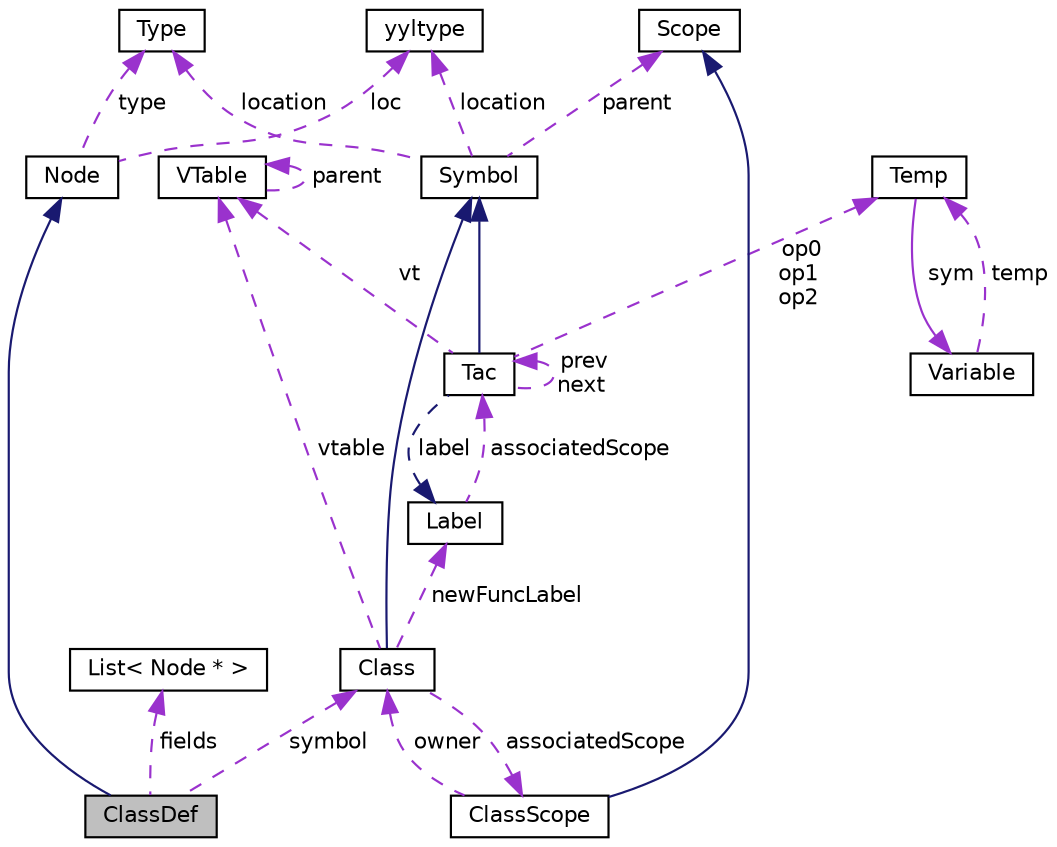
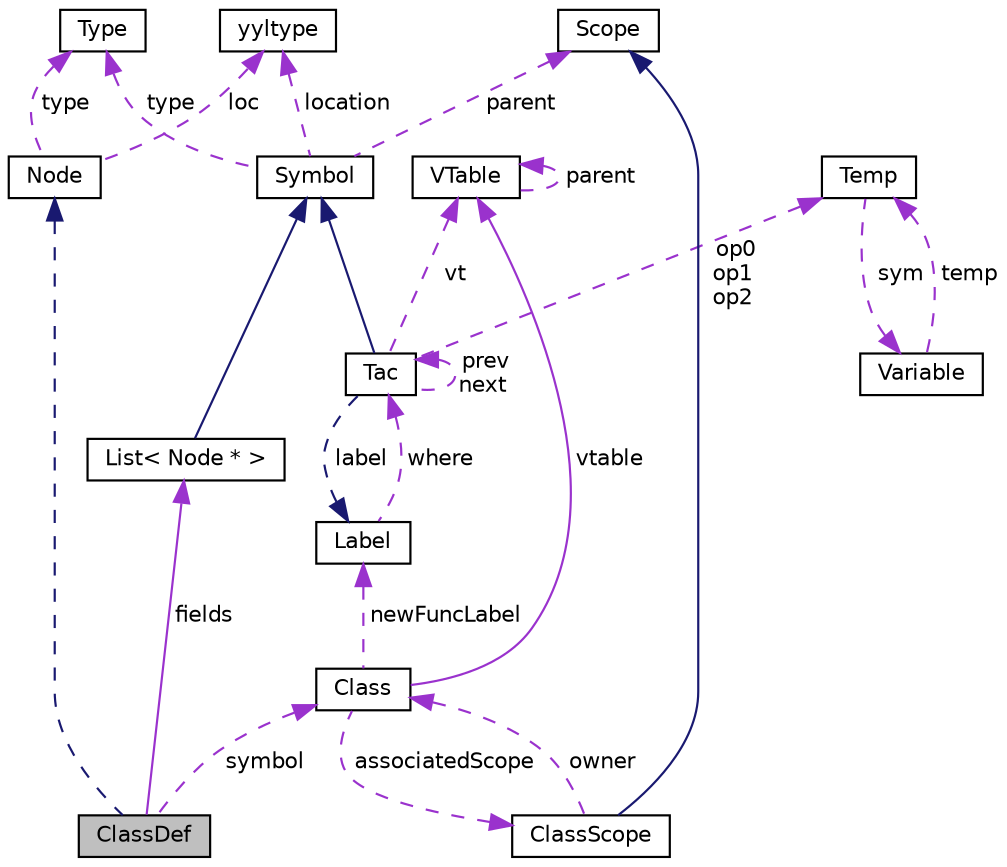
(281, 104) -> (167, 104)
(913, 270) -> (863, 270)
(400, 429) -> (246, 329)
(301, 435) -> (570, 488)
(577, 450) -> (438, 460)
(9, 526) -> (55, 529)
(151, 754) -> (164, 659)
